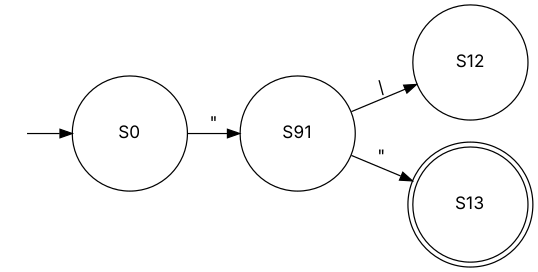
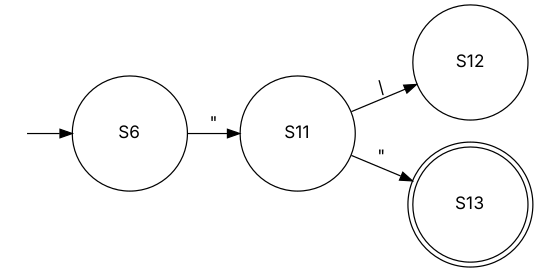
(130, 134) -> (130, 134)
(298, 134) -> (298, 134)
